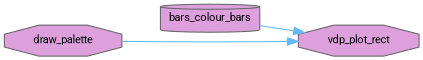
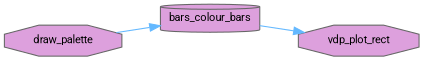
(205, 42) -> (133, 30)
